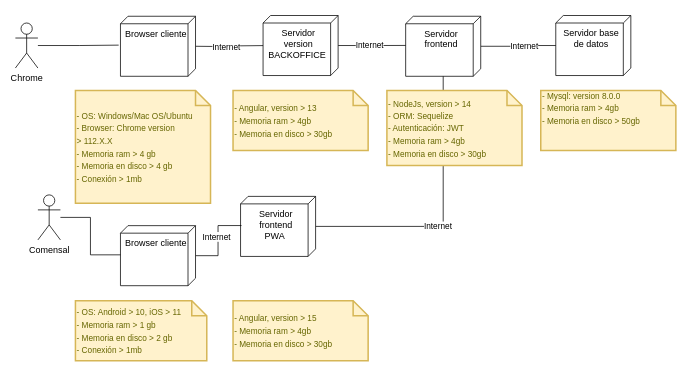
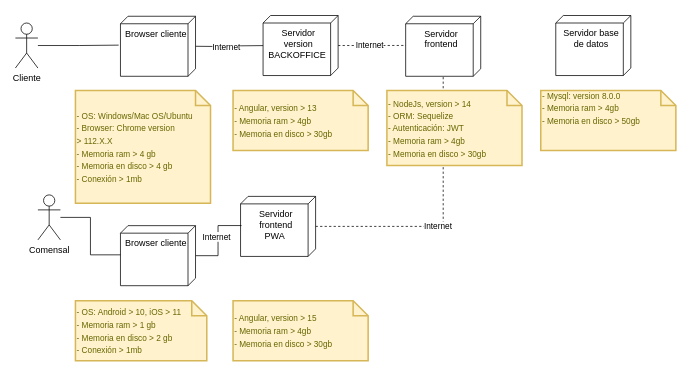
(394, 45) -> (394, 45)
(518, 45) -> none
(27, 79) -> (27, 79)
(371, 226) -> (371, 226)
